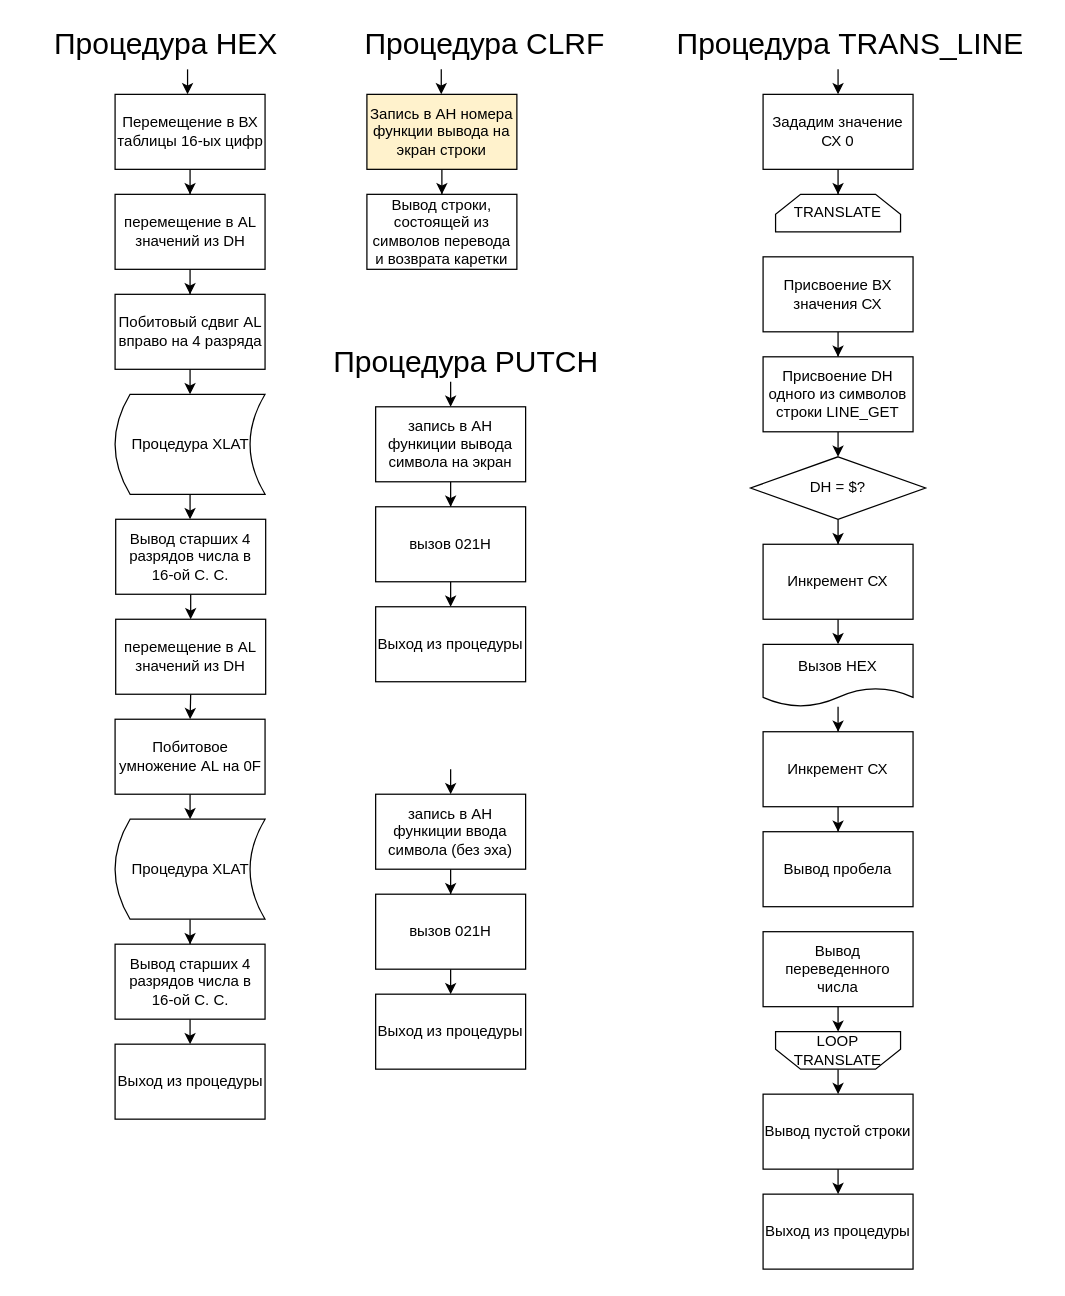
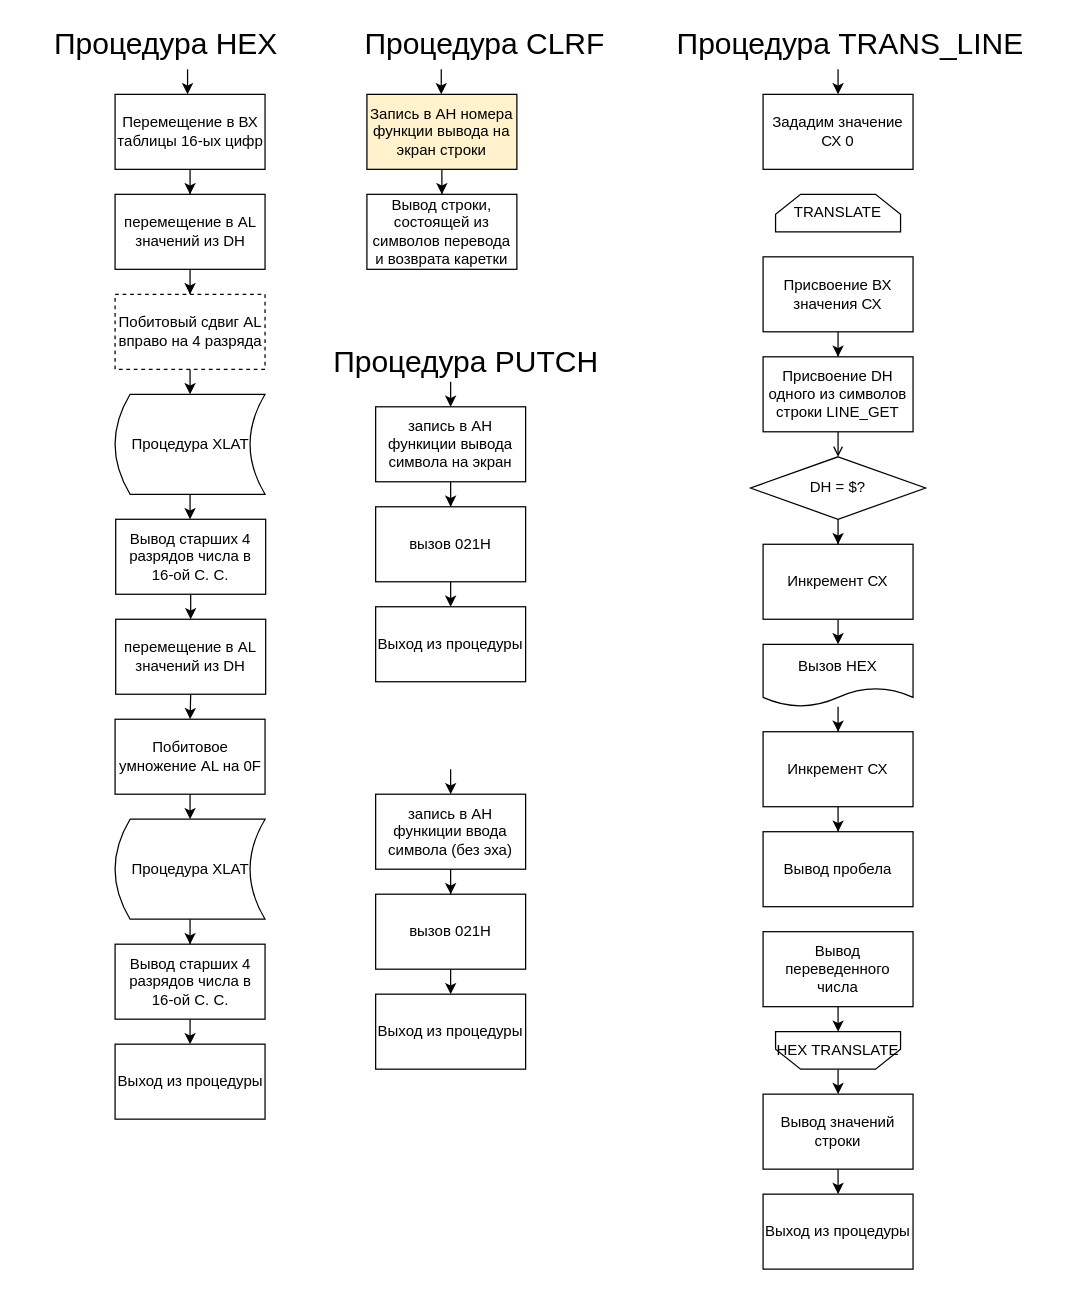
(838, 186) -> none
(190, 332) -> (190, 332)
(838, 447) -> (838, 448)
(838, 1051) -> (838, 1051)
(838, 1132) -> (838, 1132)
